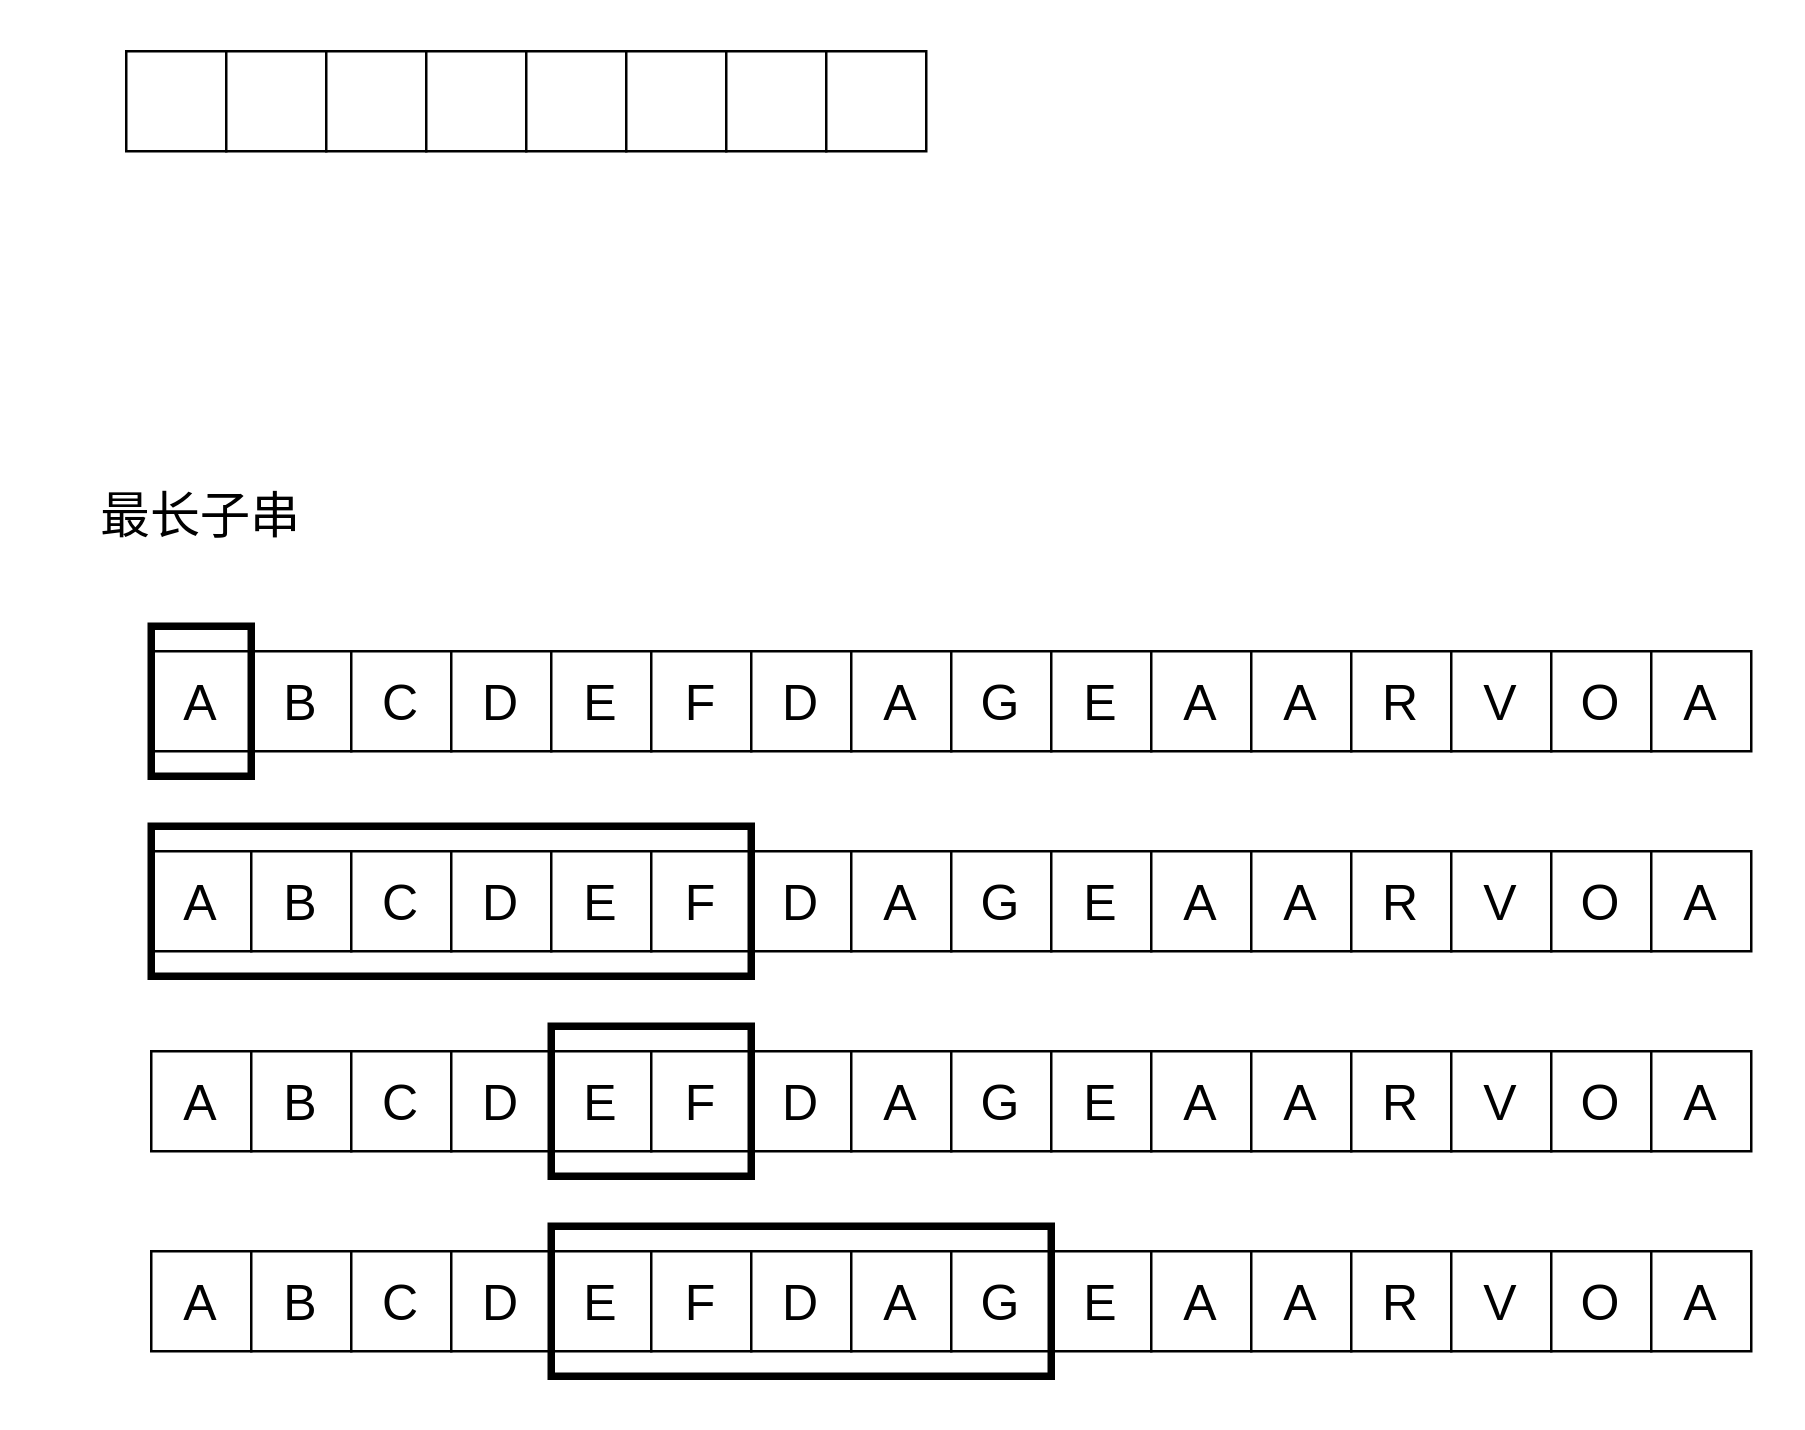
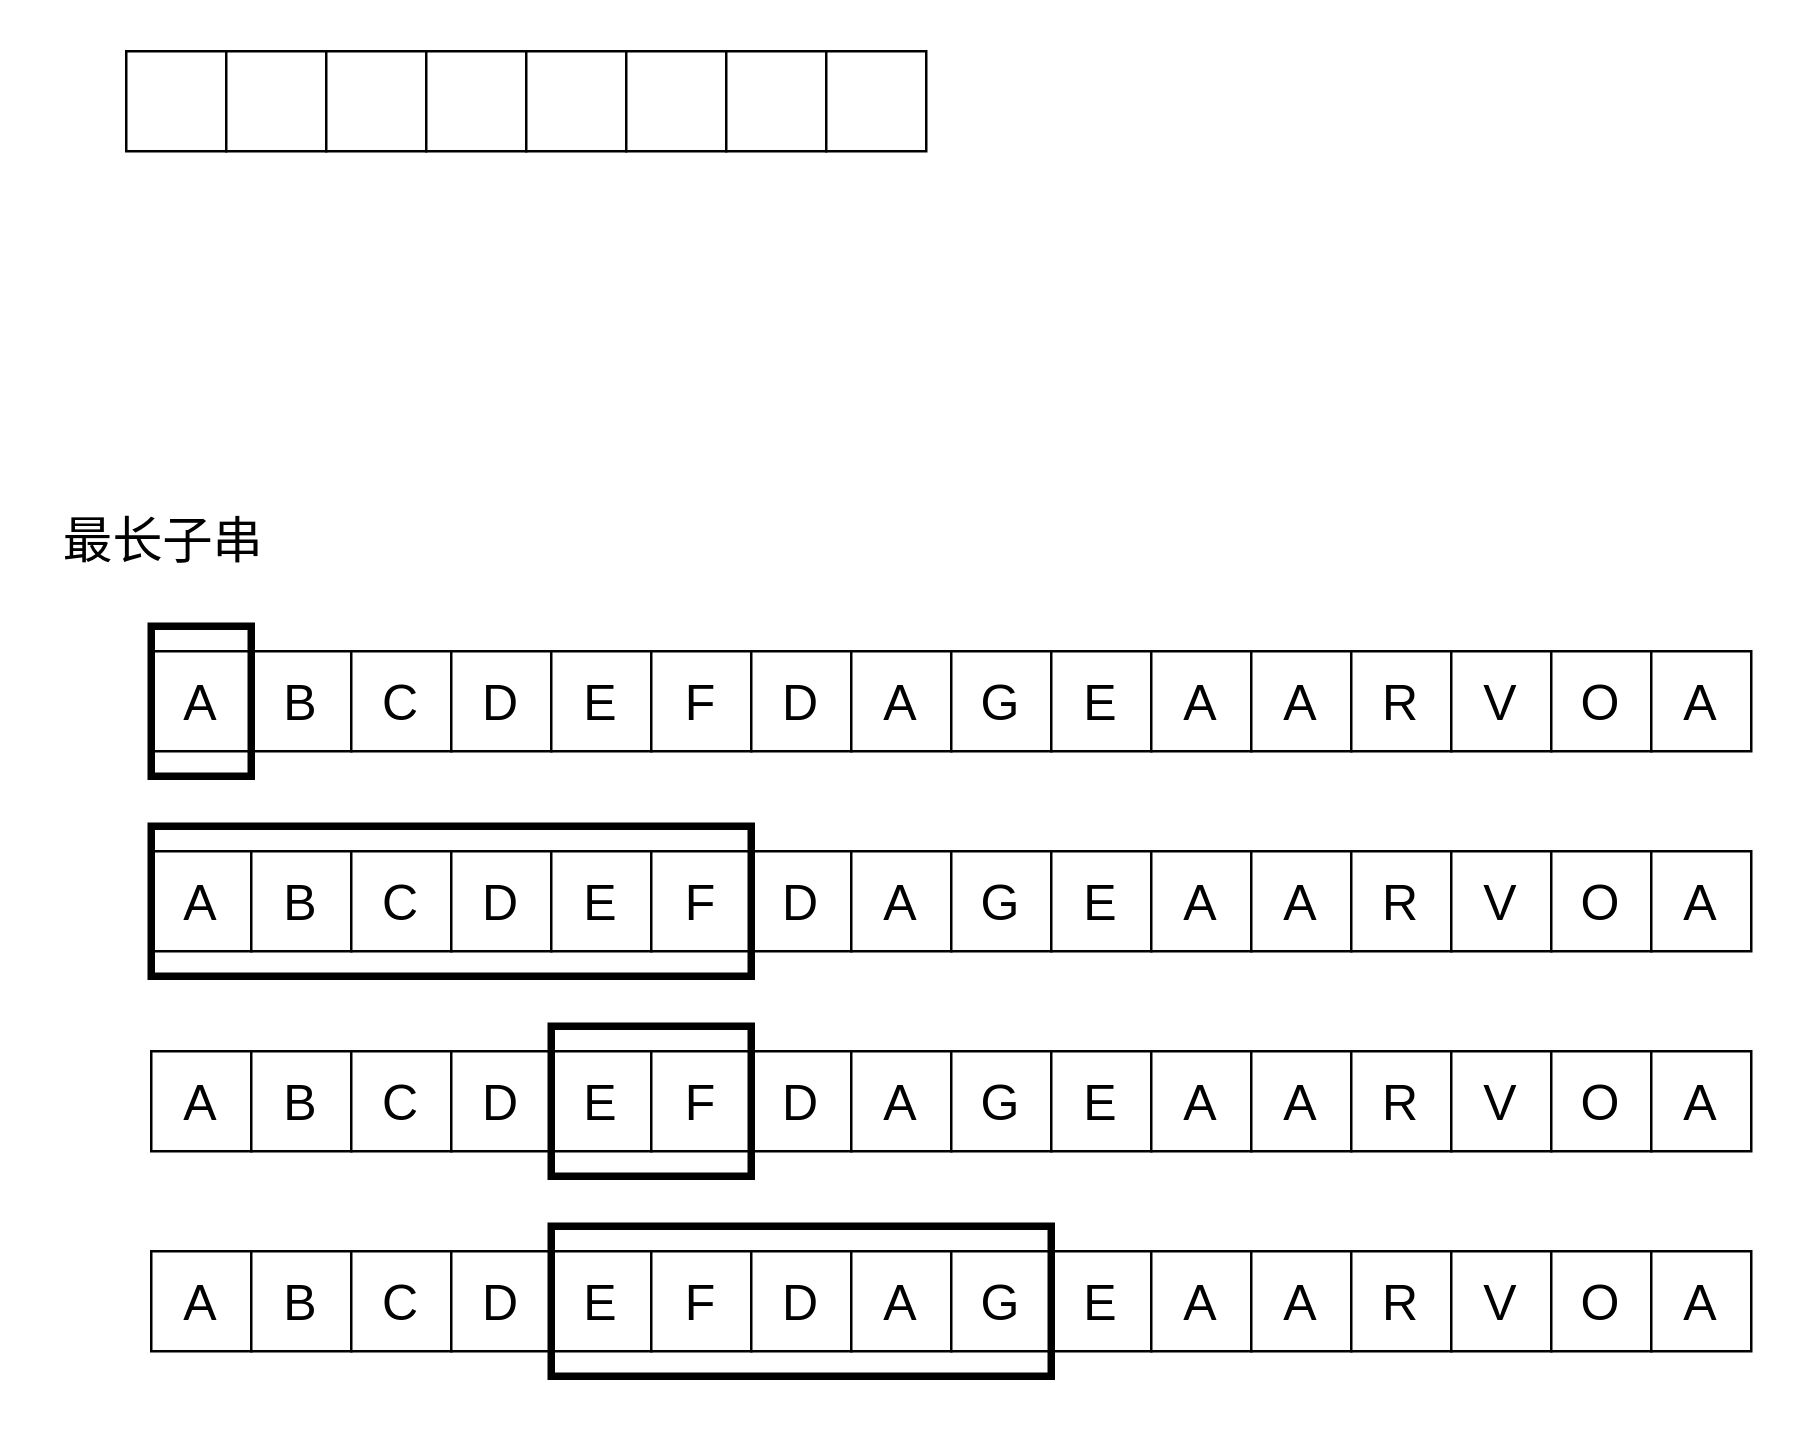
(201, 514) -> (164, 539)
